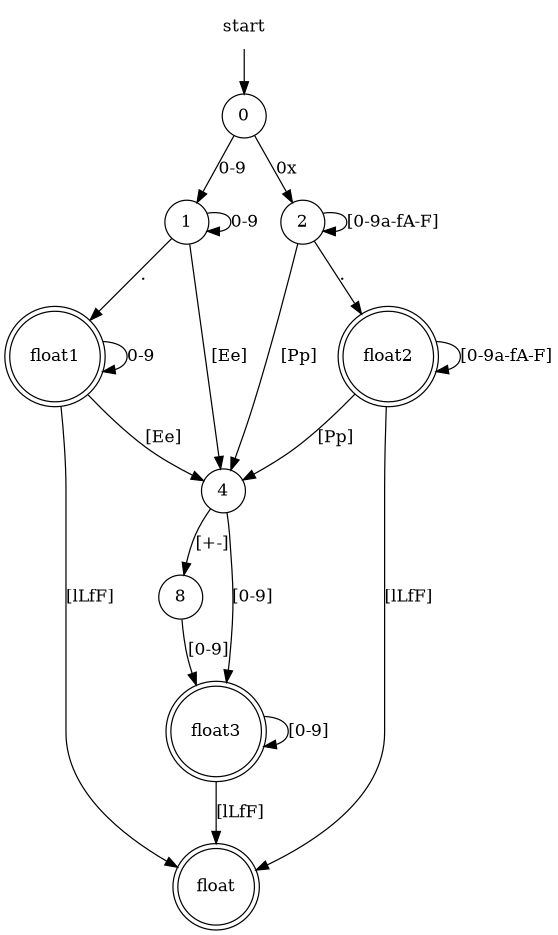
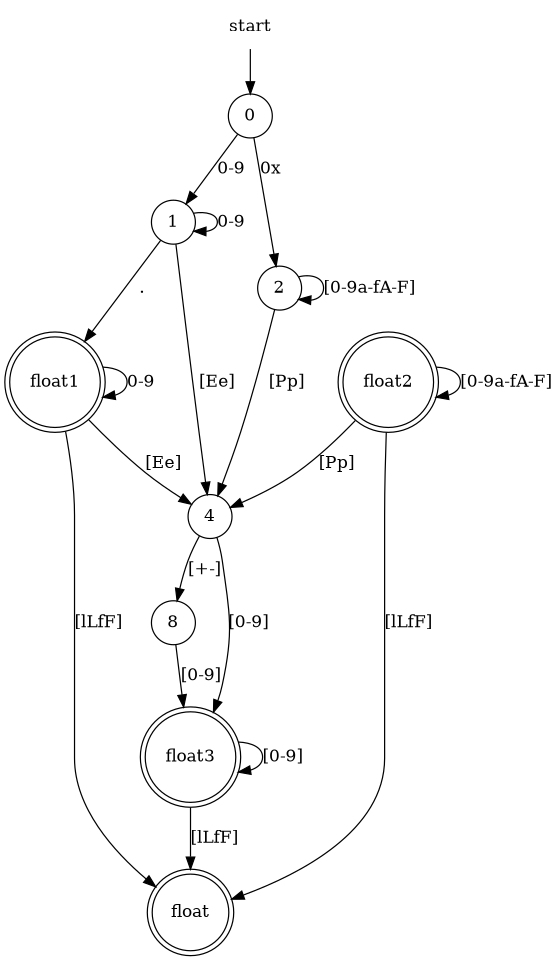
(334, 272) -> none
